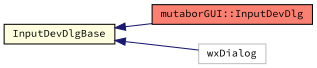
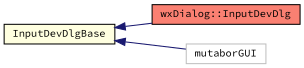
(232, 14) -> (226, 14)
(232, 54) -> (226, 54)
